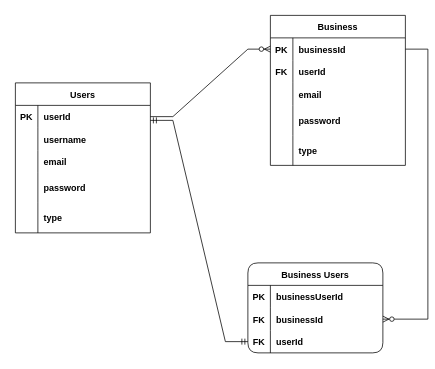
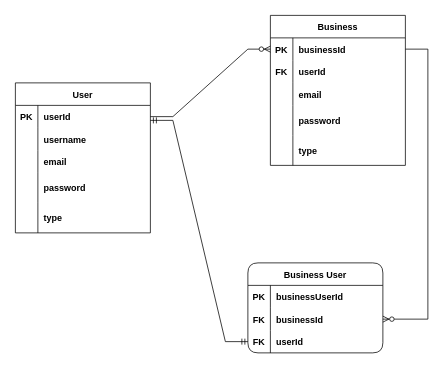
(83, 95) -> (83, 95)
(315, 275) -> (315, 275)
